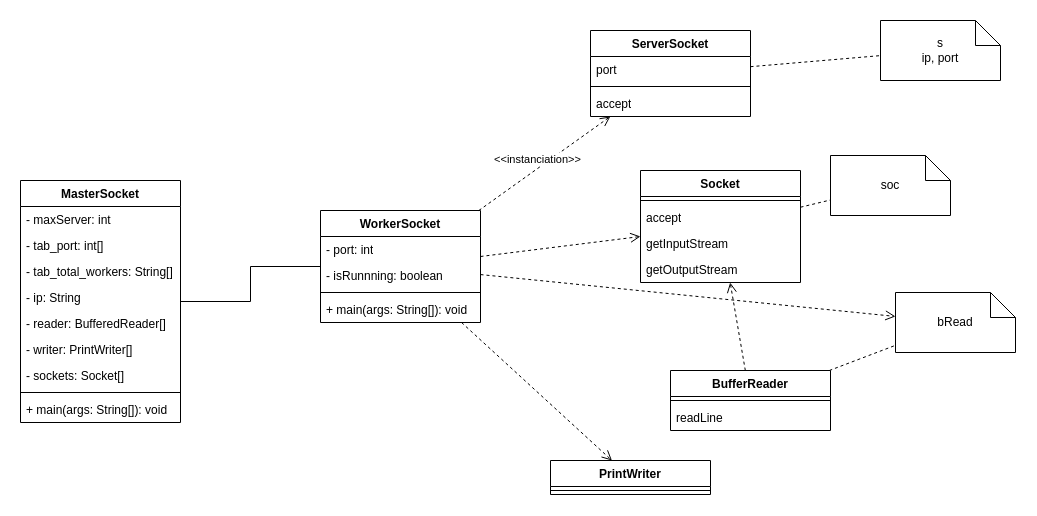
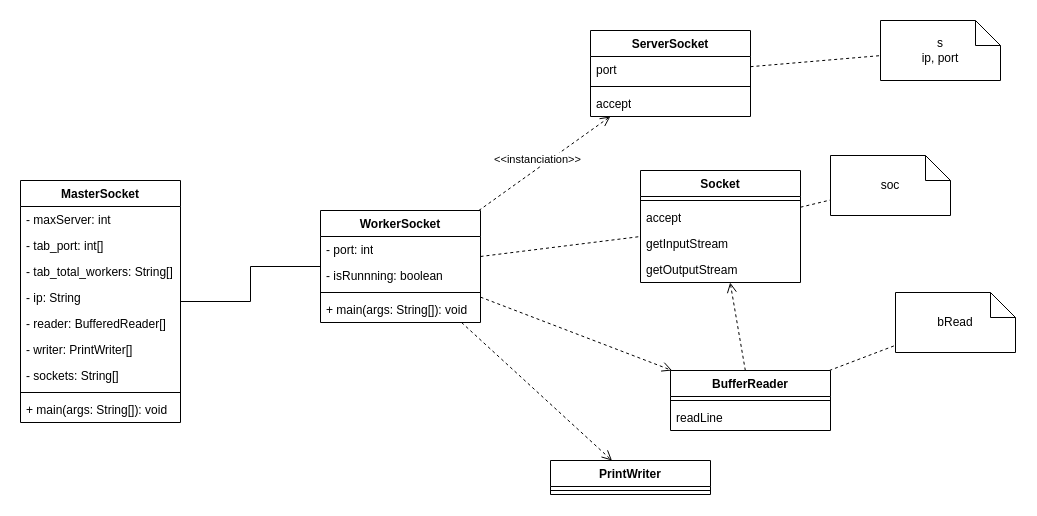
(634, 237) -> (634, 237)
(688, 295) -> (576, 334)
(86, 377) -> (84, 377)
